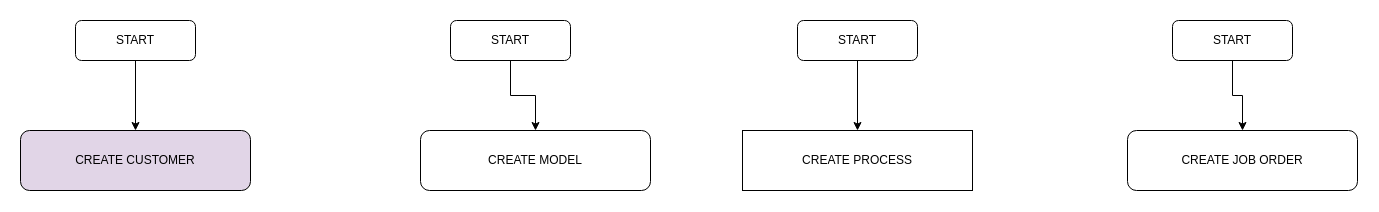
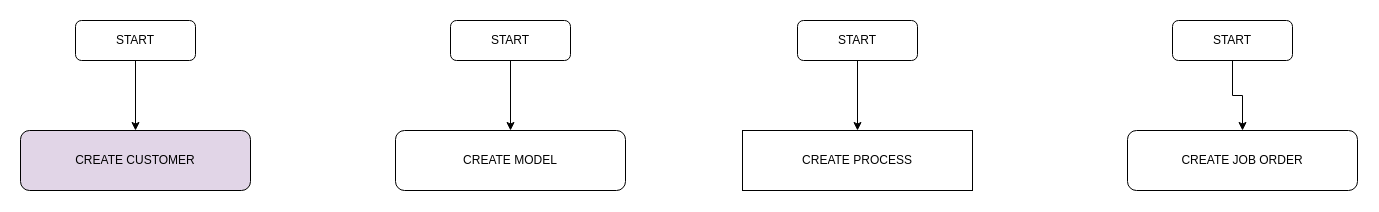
(536, 161) -> (511, 161)
